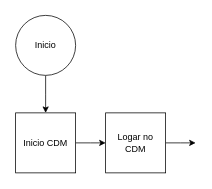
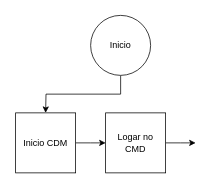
(45, 45) -> (120, 45)
(135, 143) -> (135, 143)
